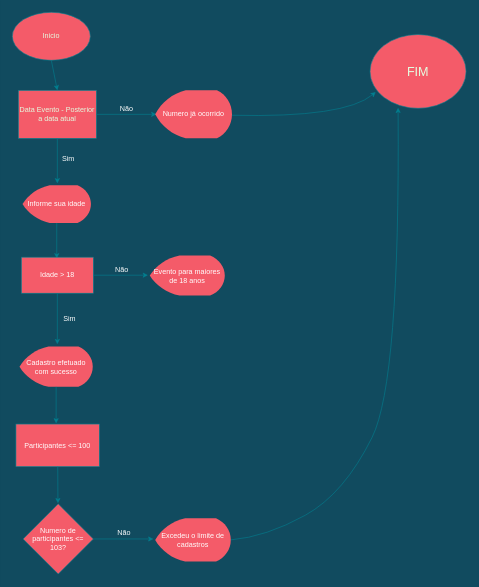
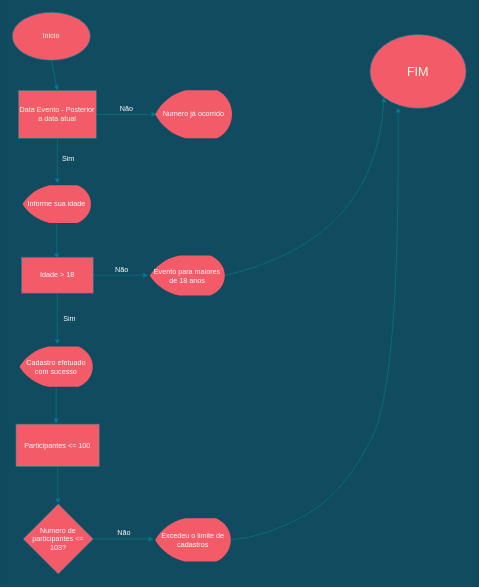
(339, 109) -> none
none -> (372, 161)
